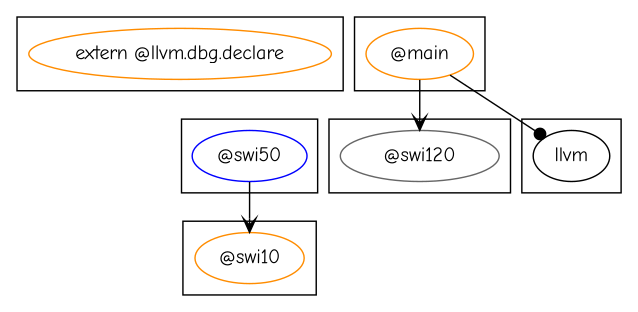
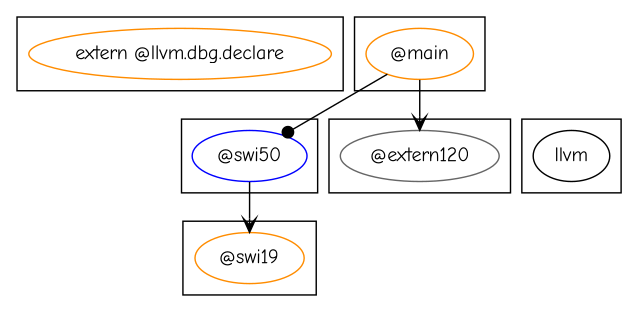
(492, 103) -> (340, 102)
(420, 156) -> (420, 156)
(250, 258) -> (250, 258)
